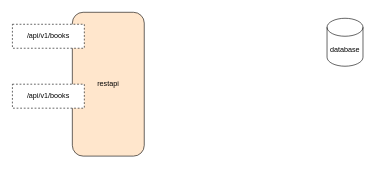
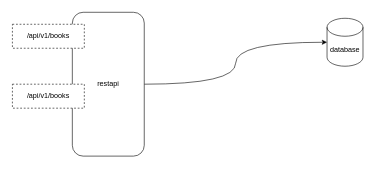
none -> (207, 80)
(108, 84) -> (108, 84)
